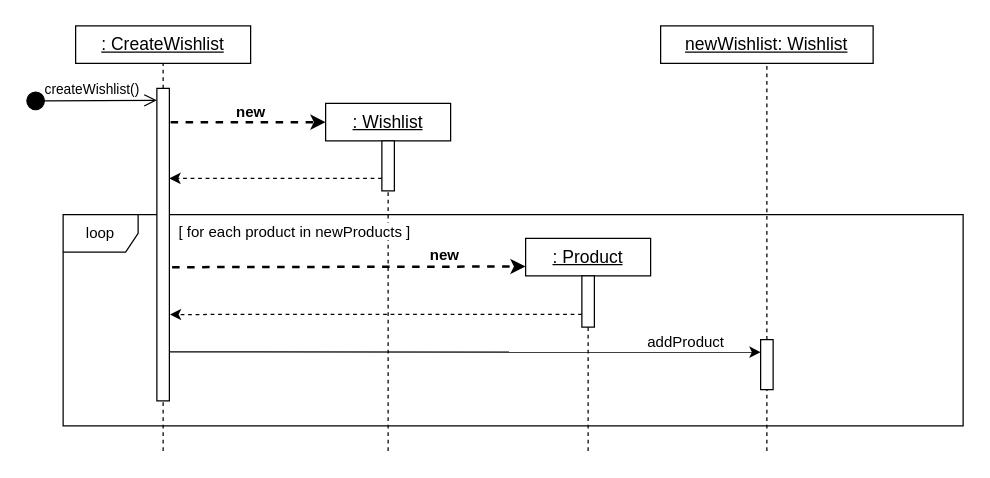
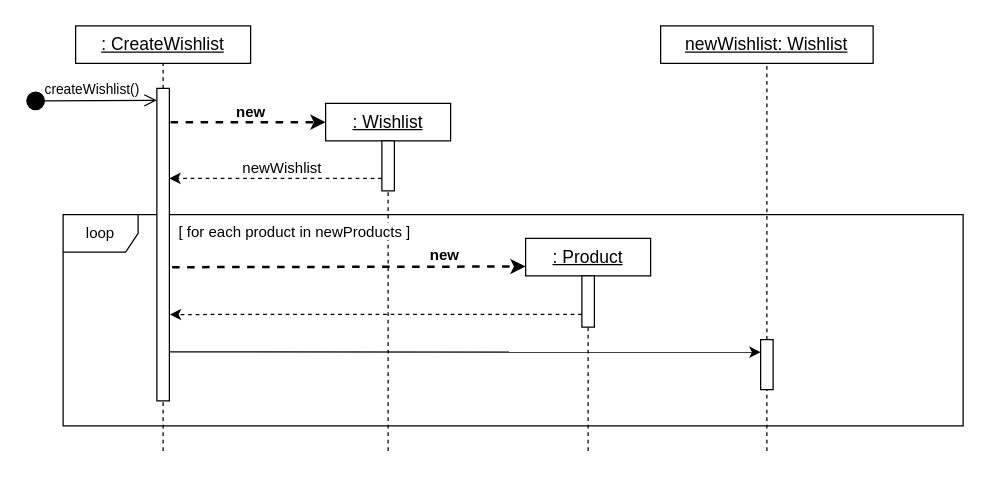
none -> (282, 169)
(686, 343) -> none
